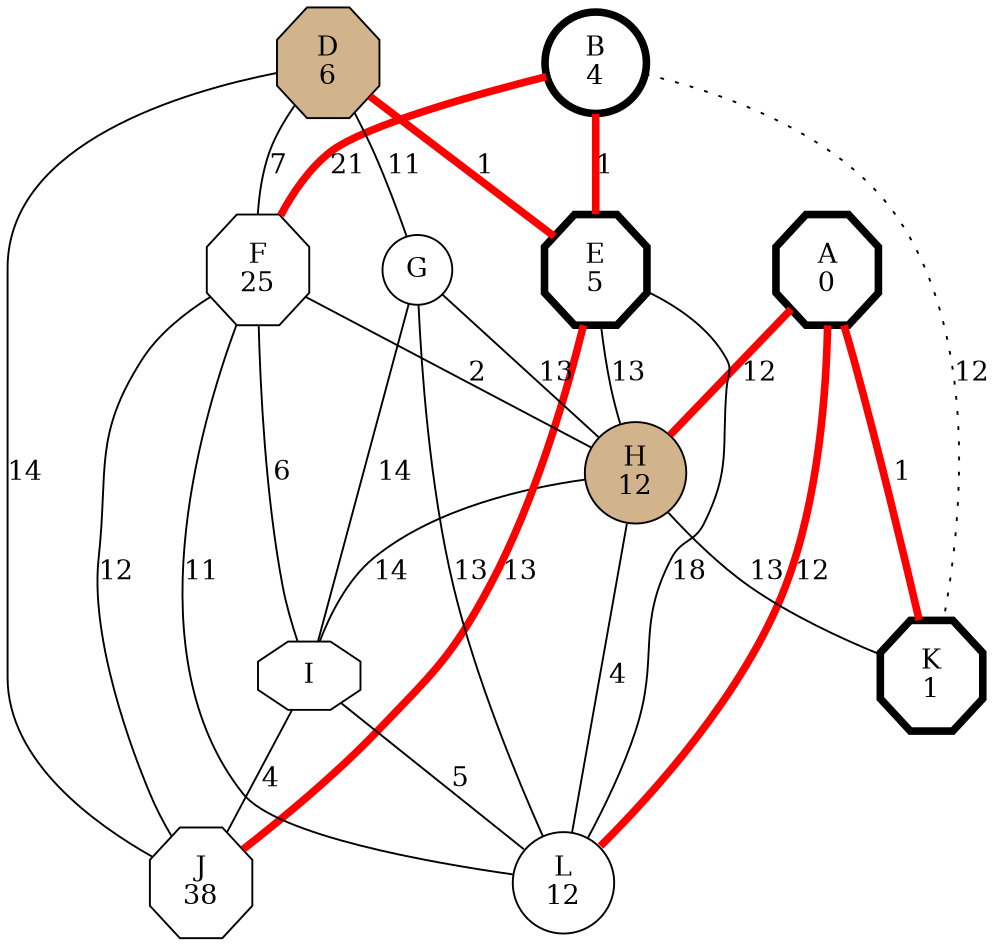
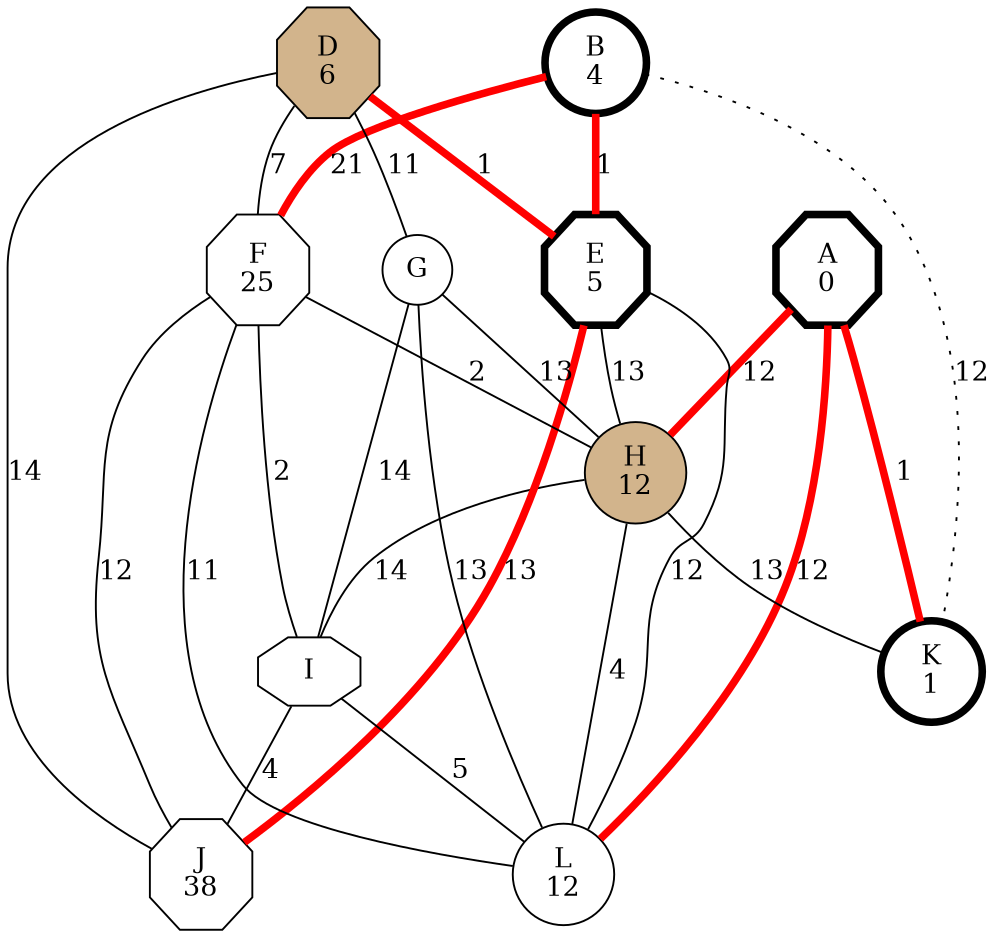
(283, 473) -> (283, 473)
(690, 572) -> (688, 572)
(932, 676) -> (932, 672)
